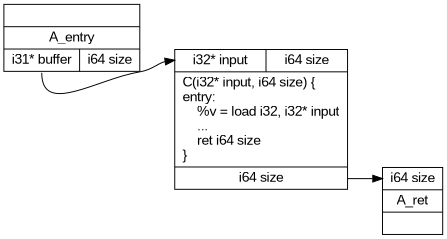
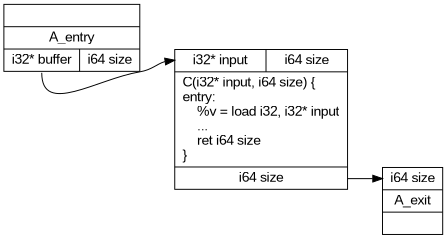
(42, 60) -> (42, 60)
(413, 200) -> (413, 200)
